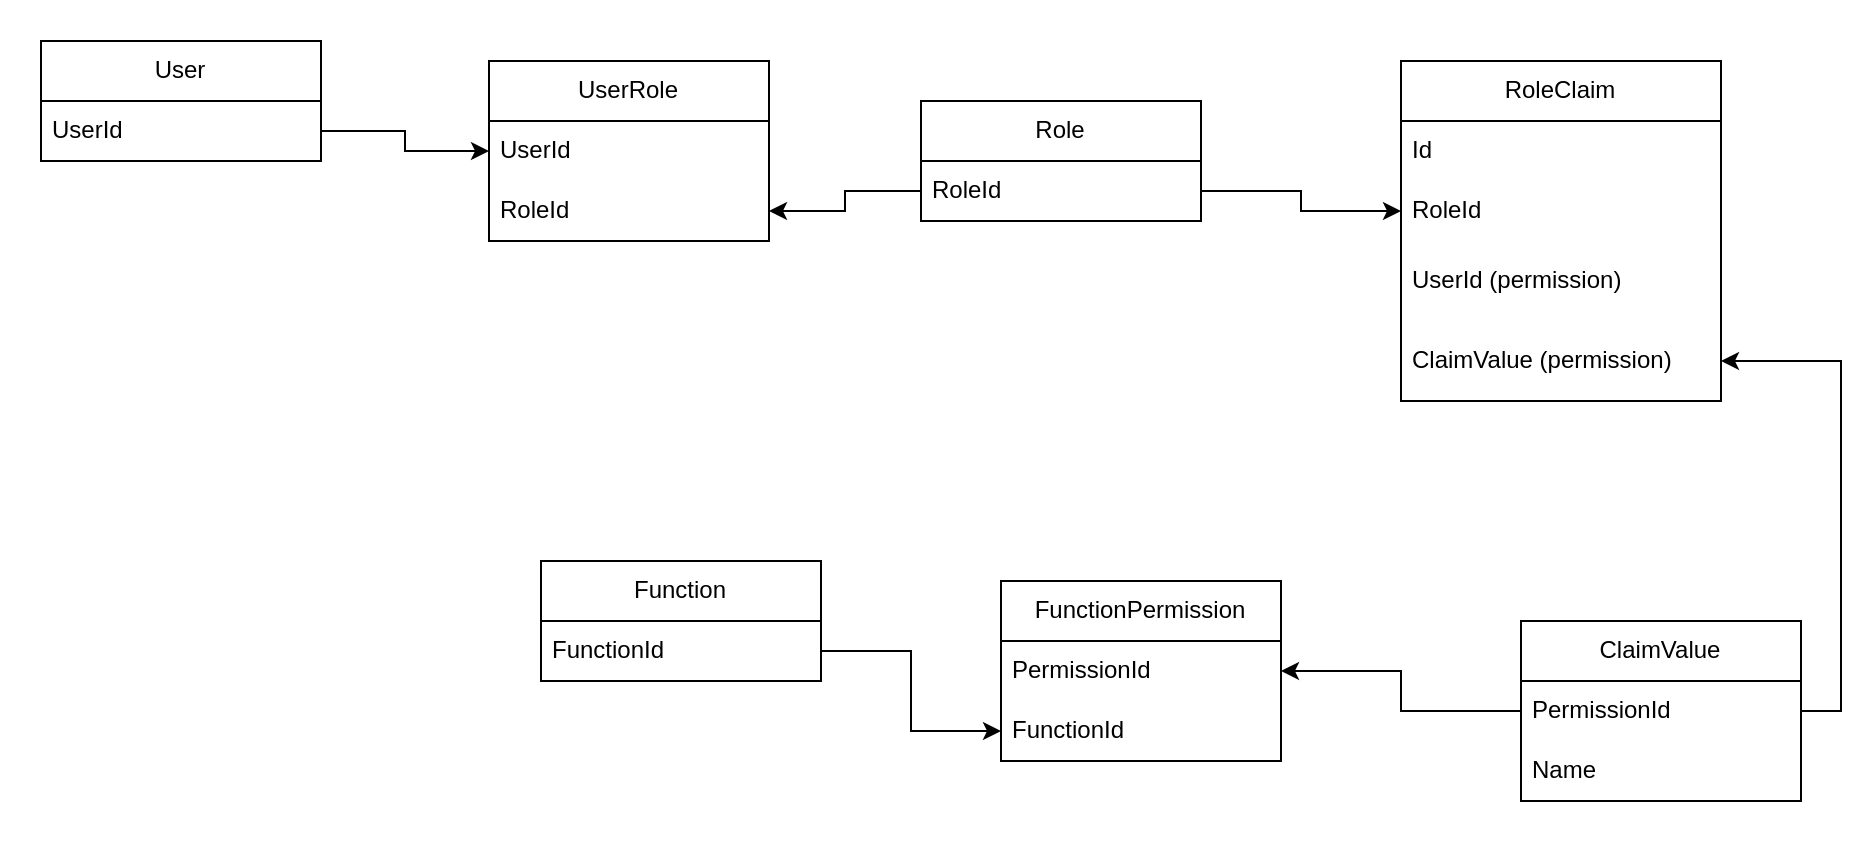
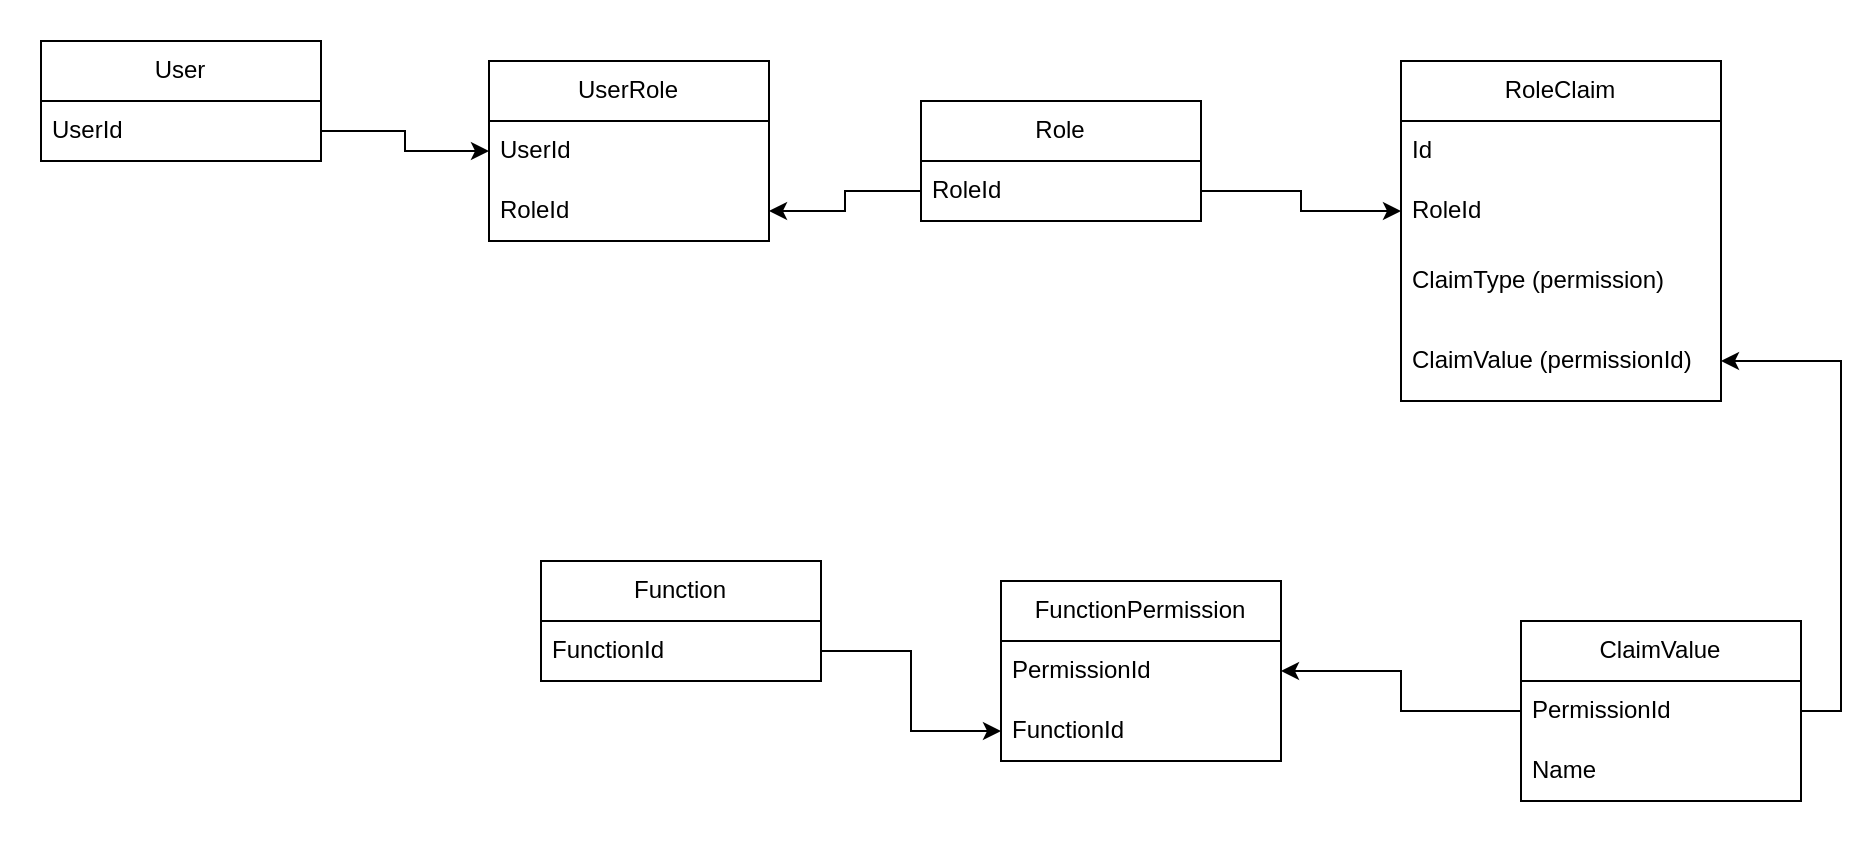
(1531, 281) -> (1545, 281)
(1549, 361) -> (1562, 361)
